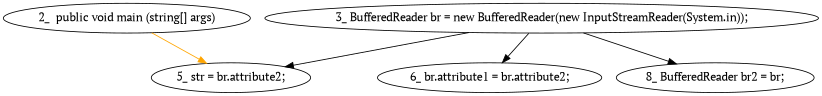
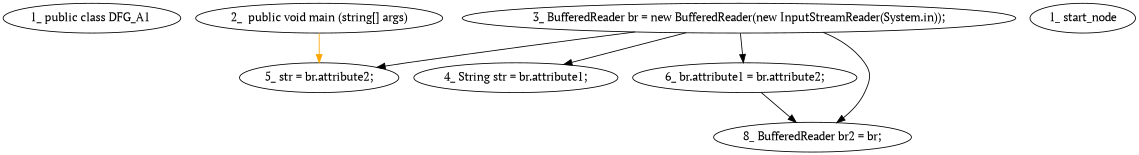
none -> (92, 18)
none -> (1083, 18)
none -> (516, 78)
none -> (775, 105)
